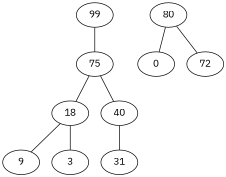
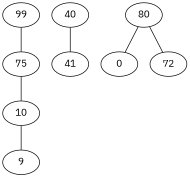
(107, 89) -> none
(70, 113) -> (21, 113)
(70, 162) -> none
(119, 162) -> (70, 64)
